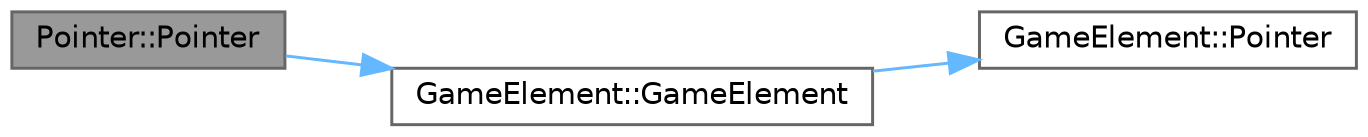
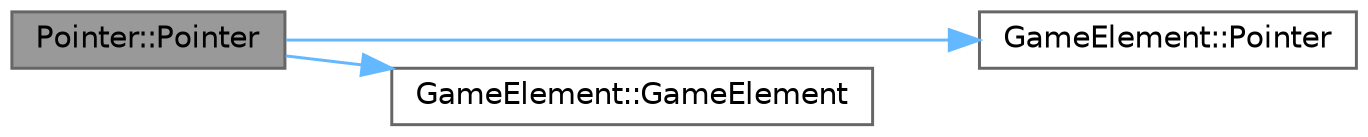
(911, 67) -> (617, 40)
